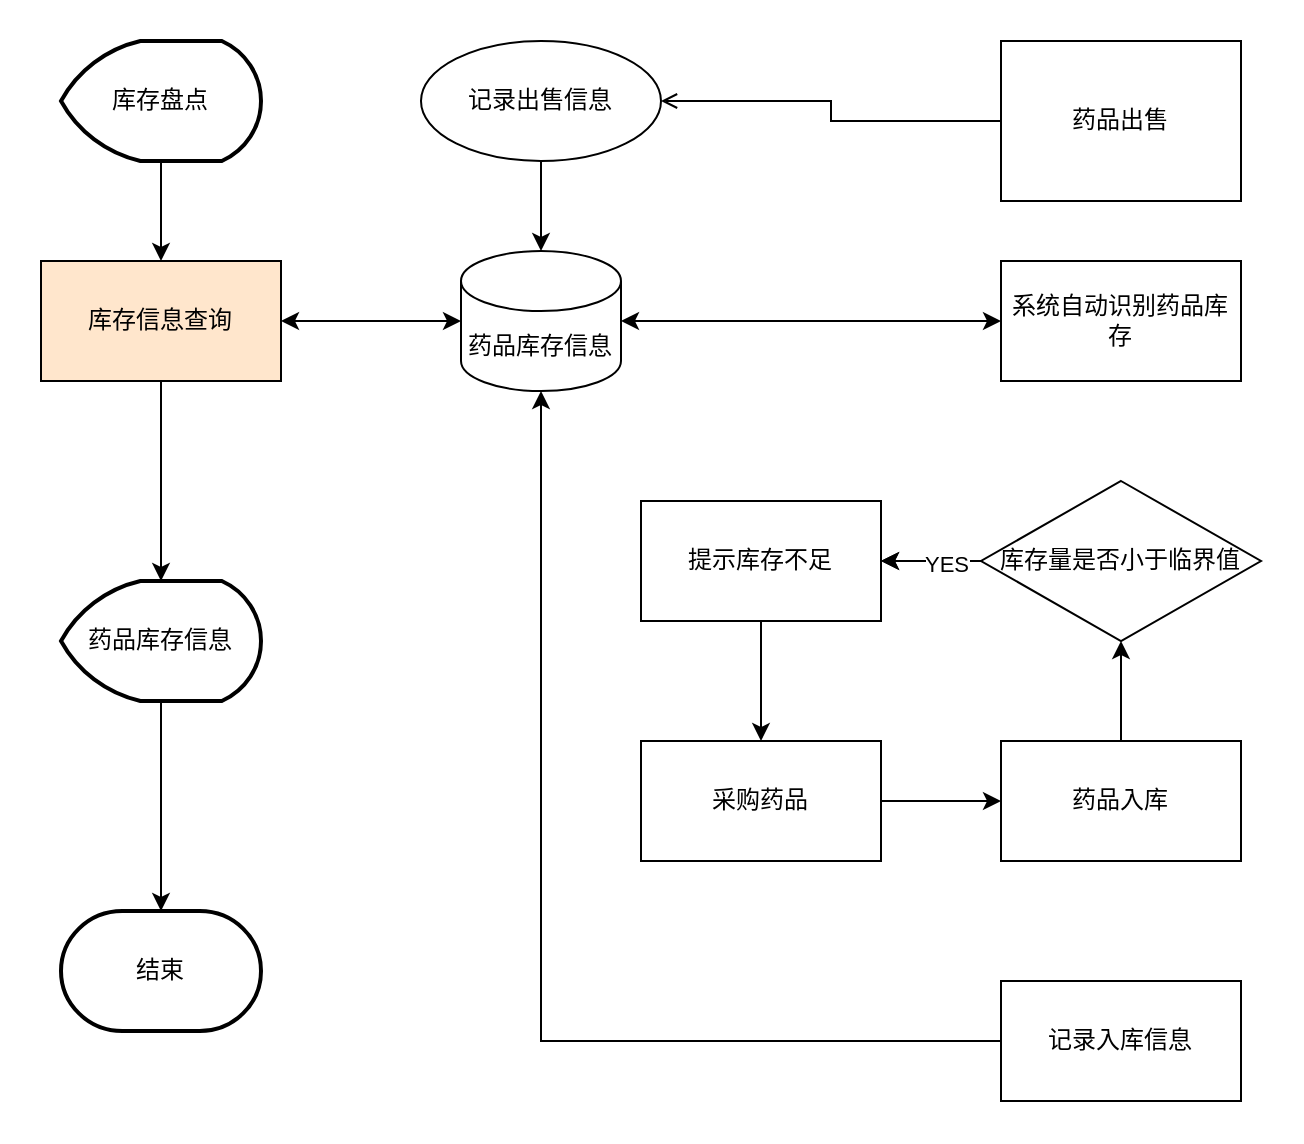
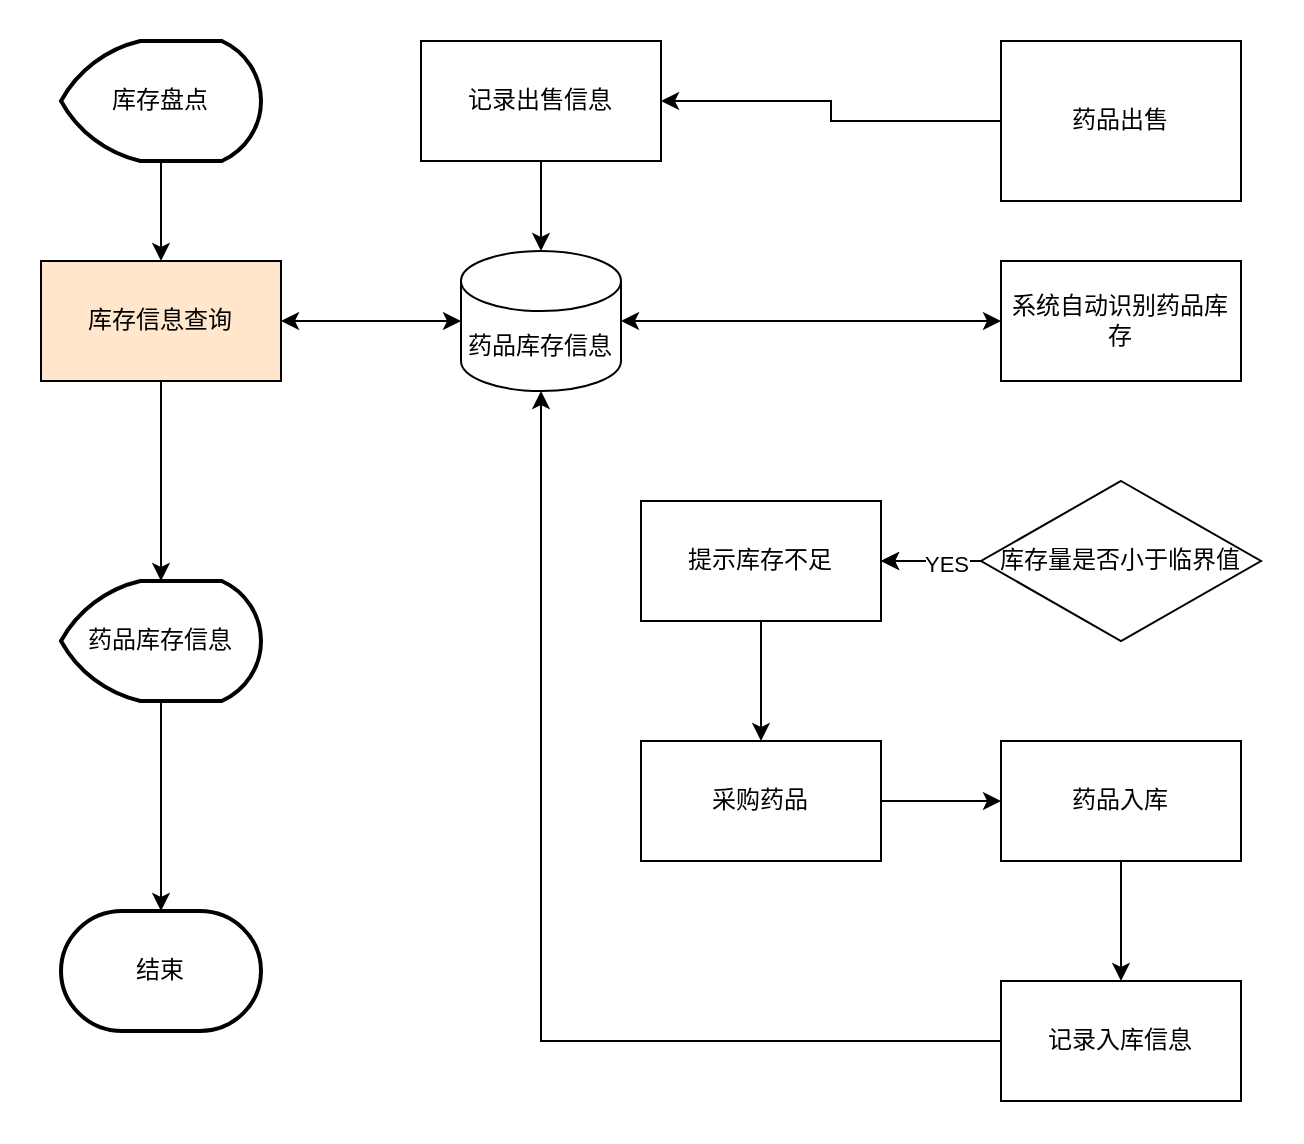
(541, 101) -> (541, 101)
(673, 101) -> (676, 101)
(1121, 698) -> (1121, 914)
